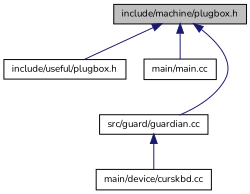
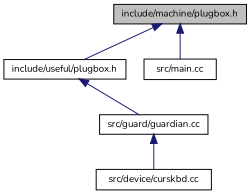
(180, 69) -> (180, 69)
(225, 79) -> (114, 99)
(154, 180) -> (154, 180)
